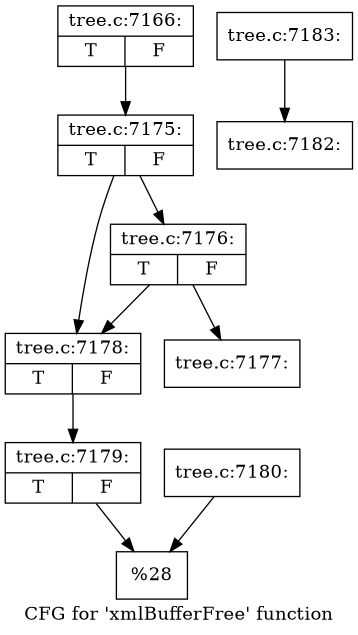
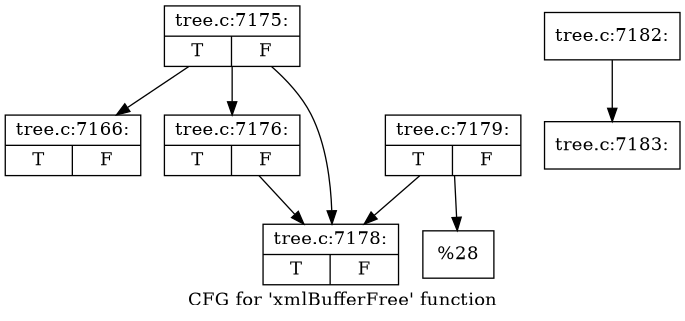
(126, 84) -> (158, 87)
(285, 84) -> (612, 84)
(232, 364) -> none
(73, 412) -> (397, 196)
(232, 473) -> none
